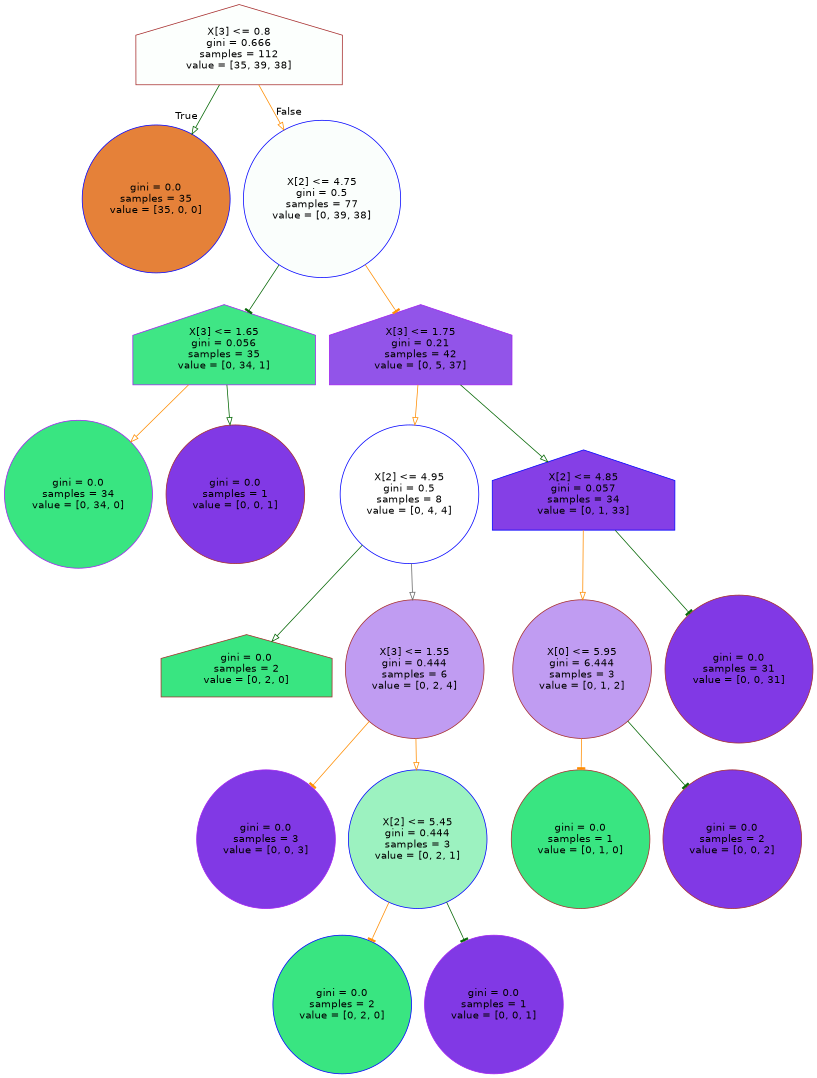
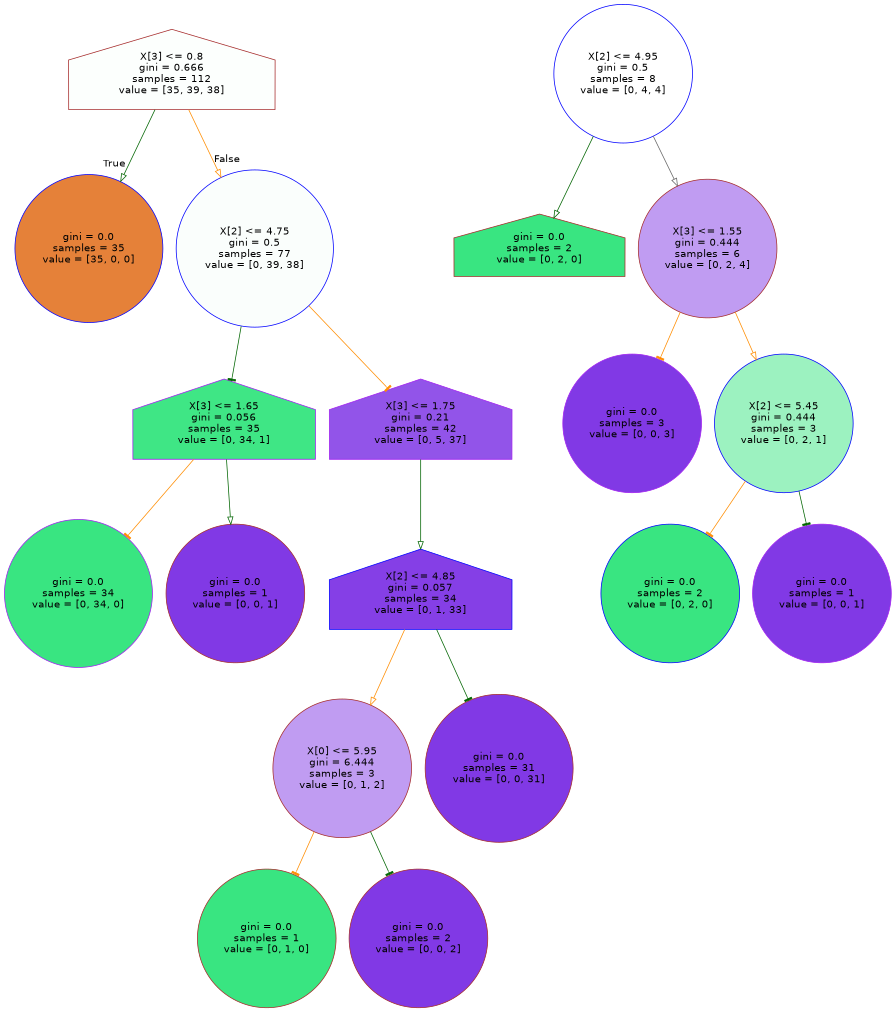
(417, 401) -> none
(162, 411) -> (161, 497)
